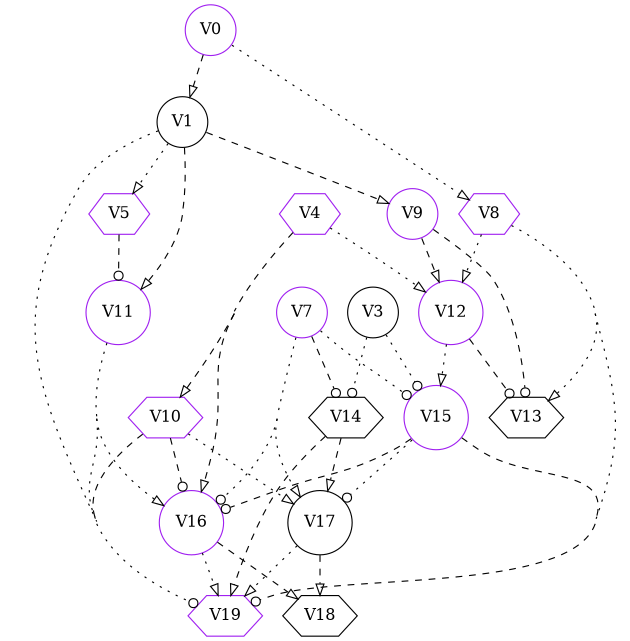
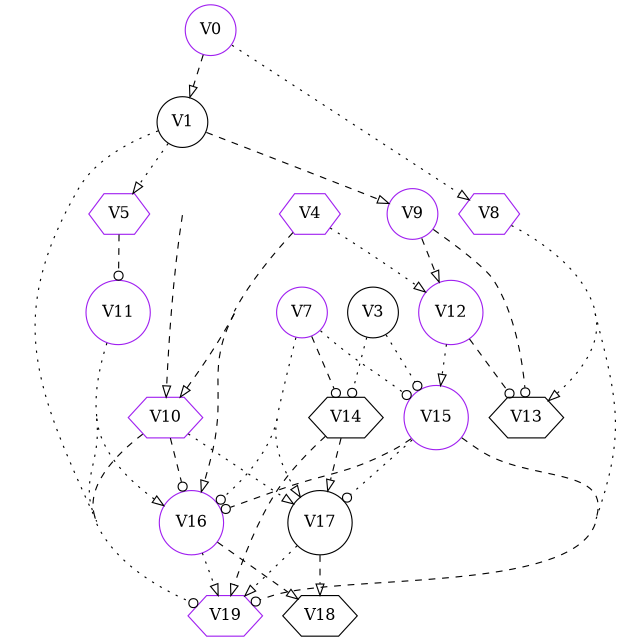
(185, 180) -> (172, 300)
(475, 251) -> none
